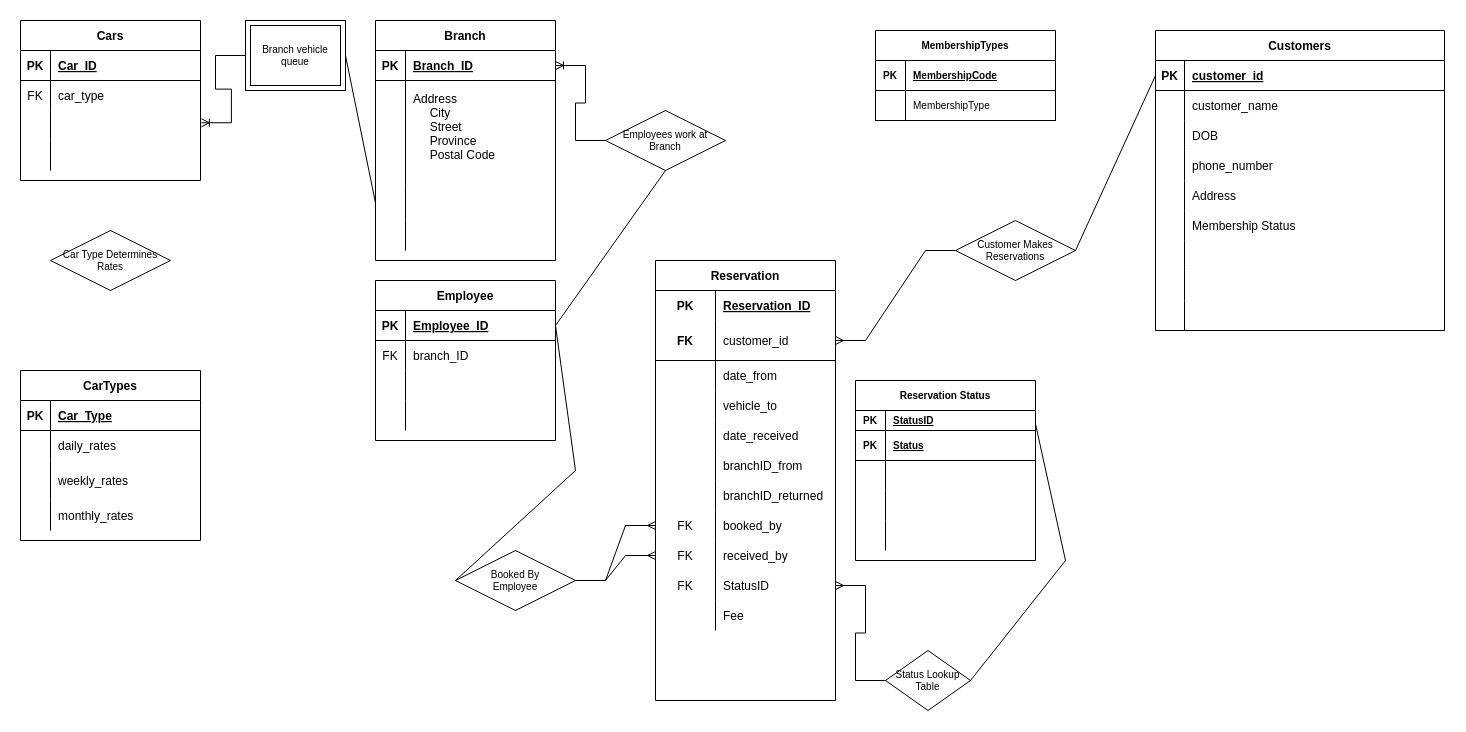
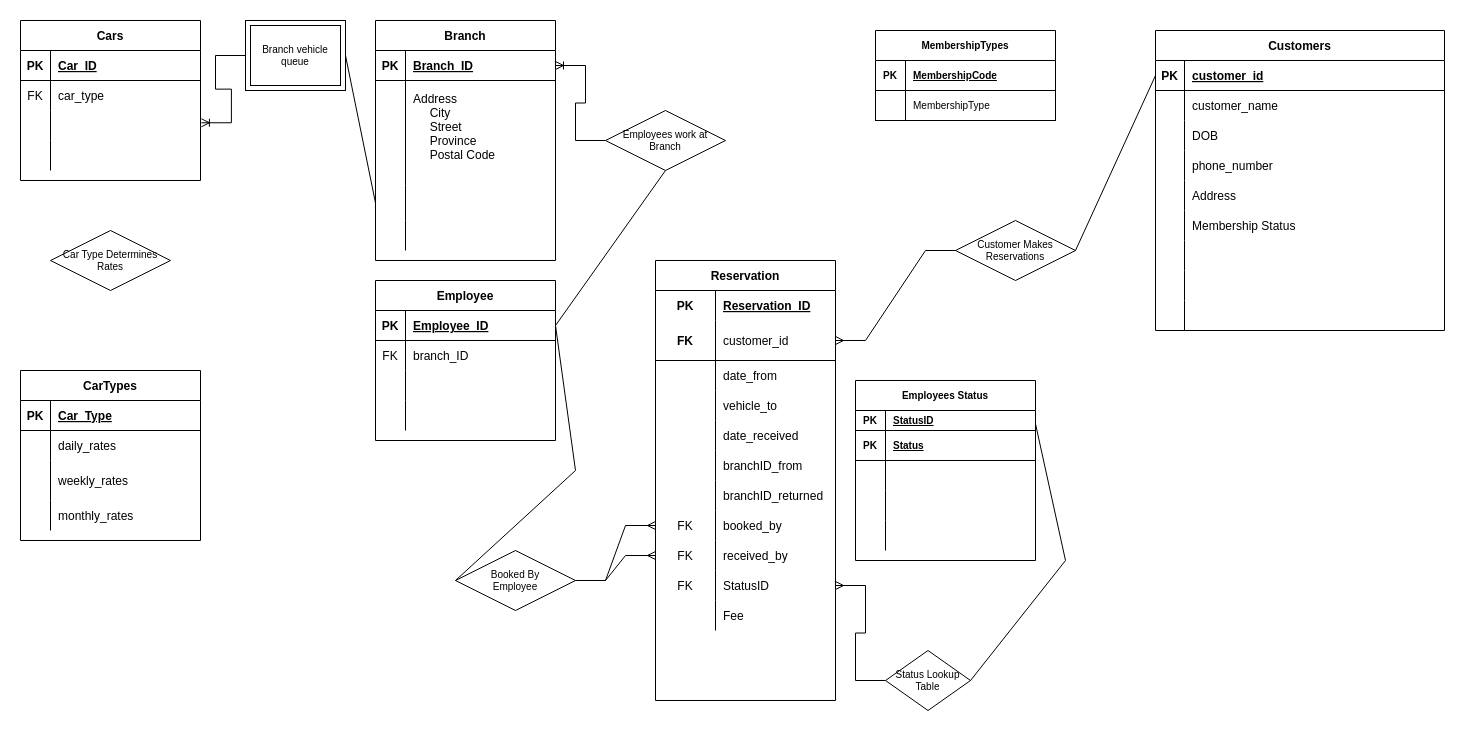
(945, 396) -> (945, 396)
